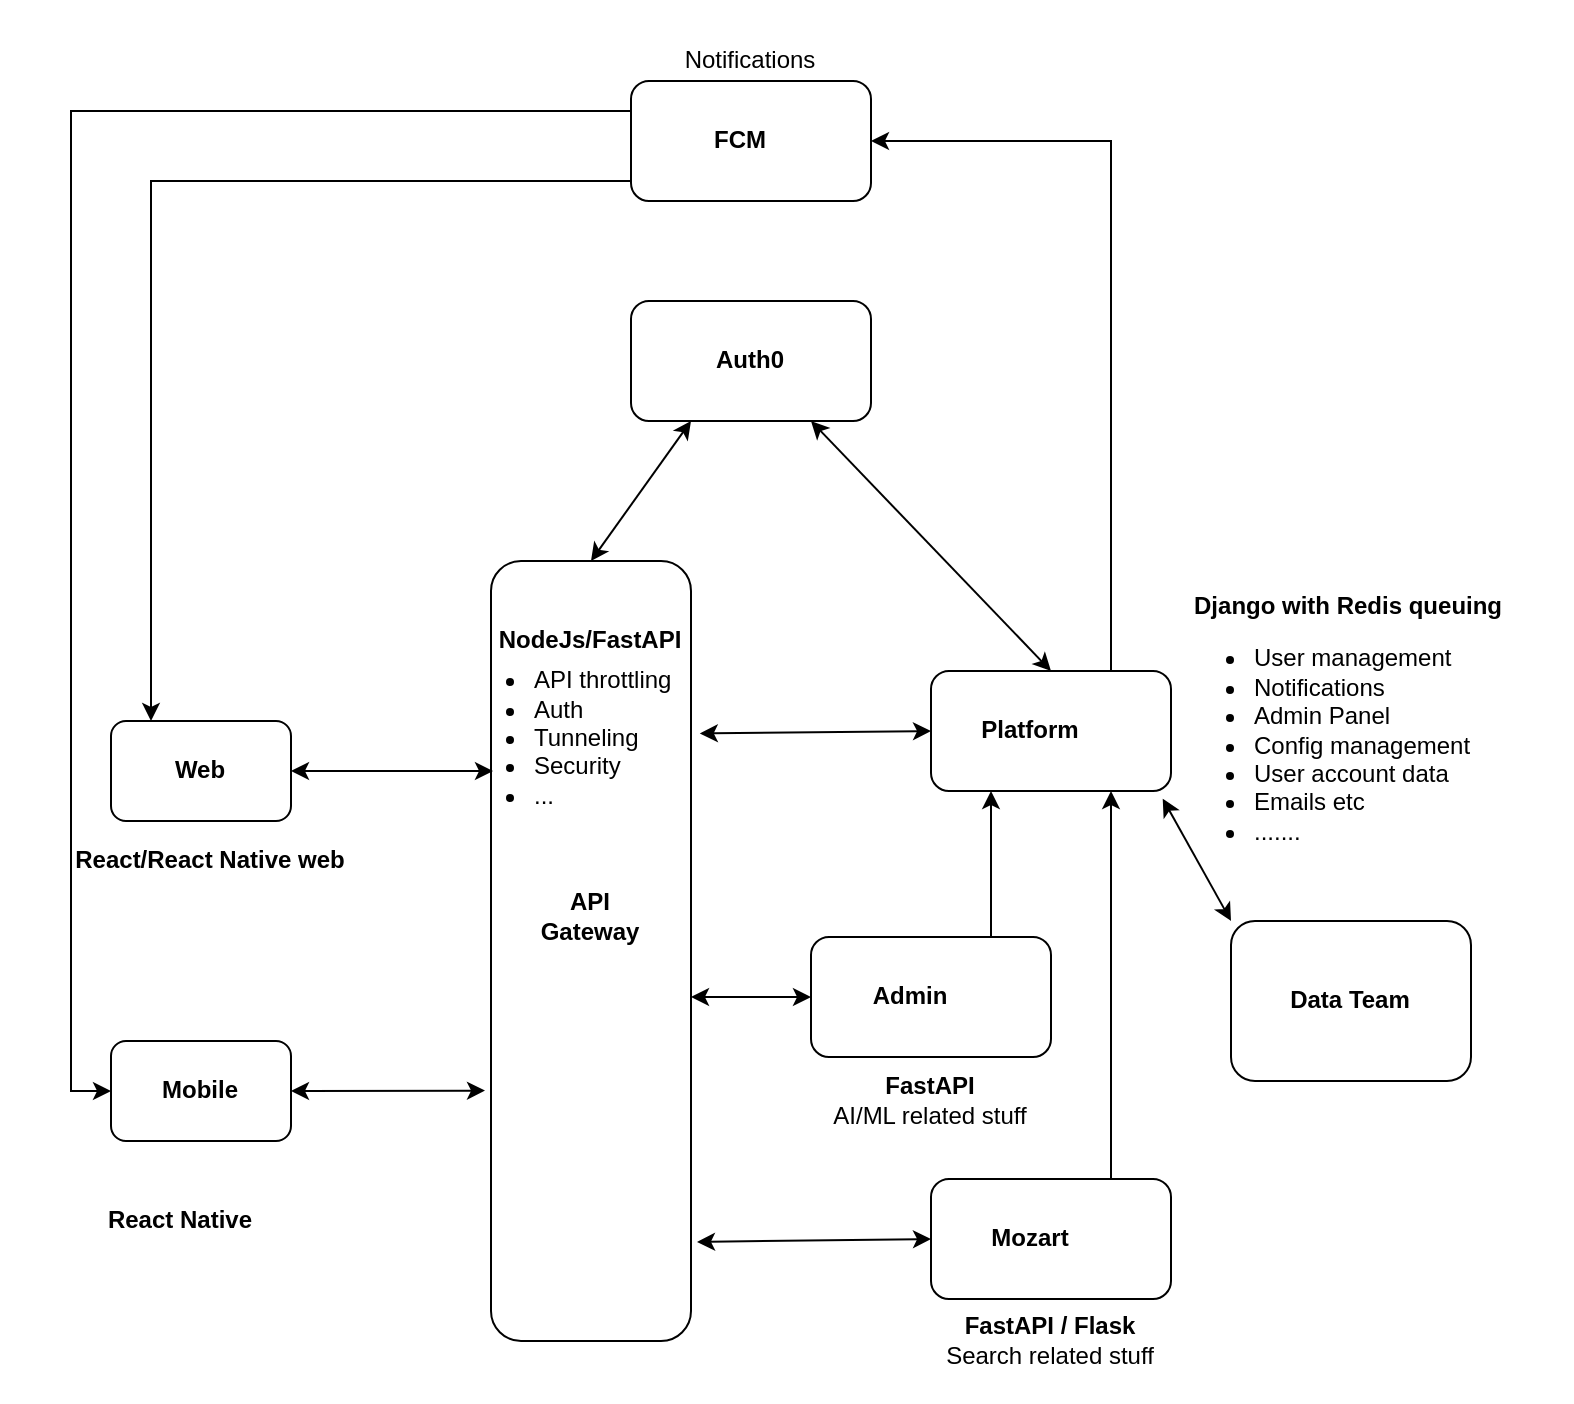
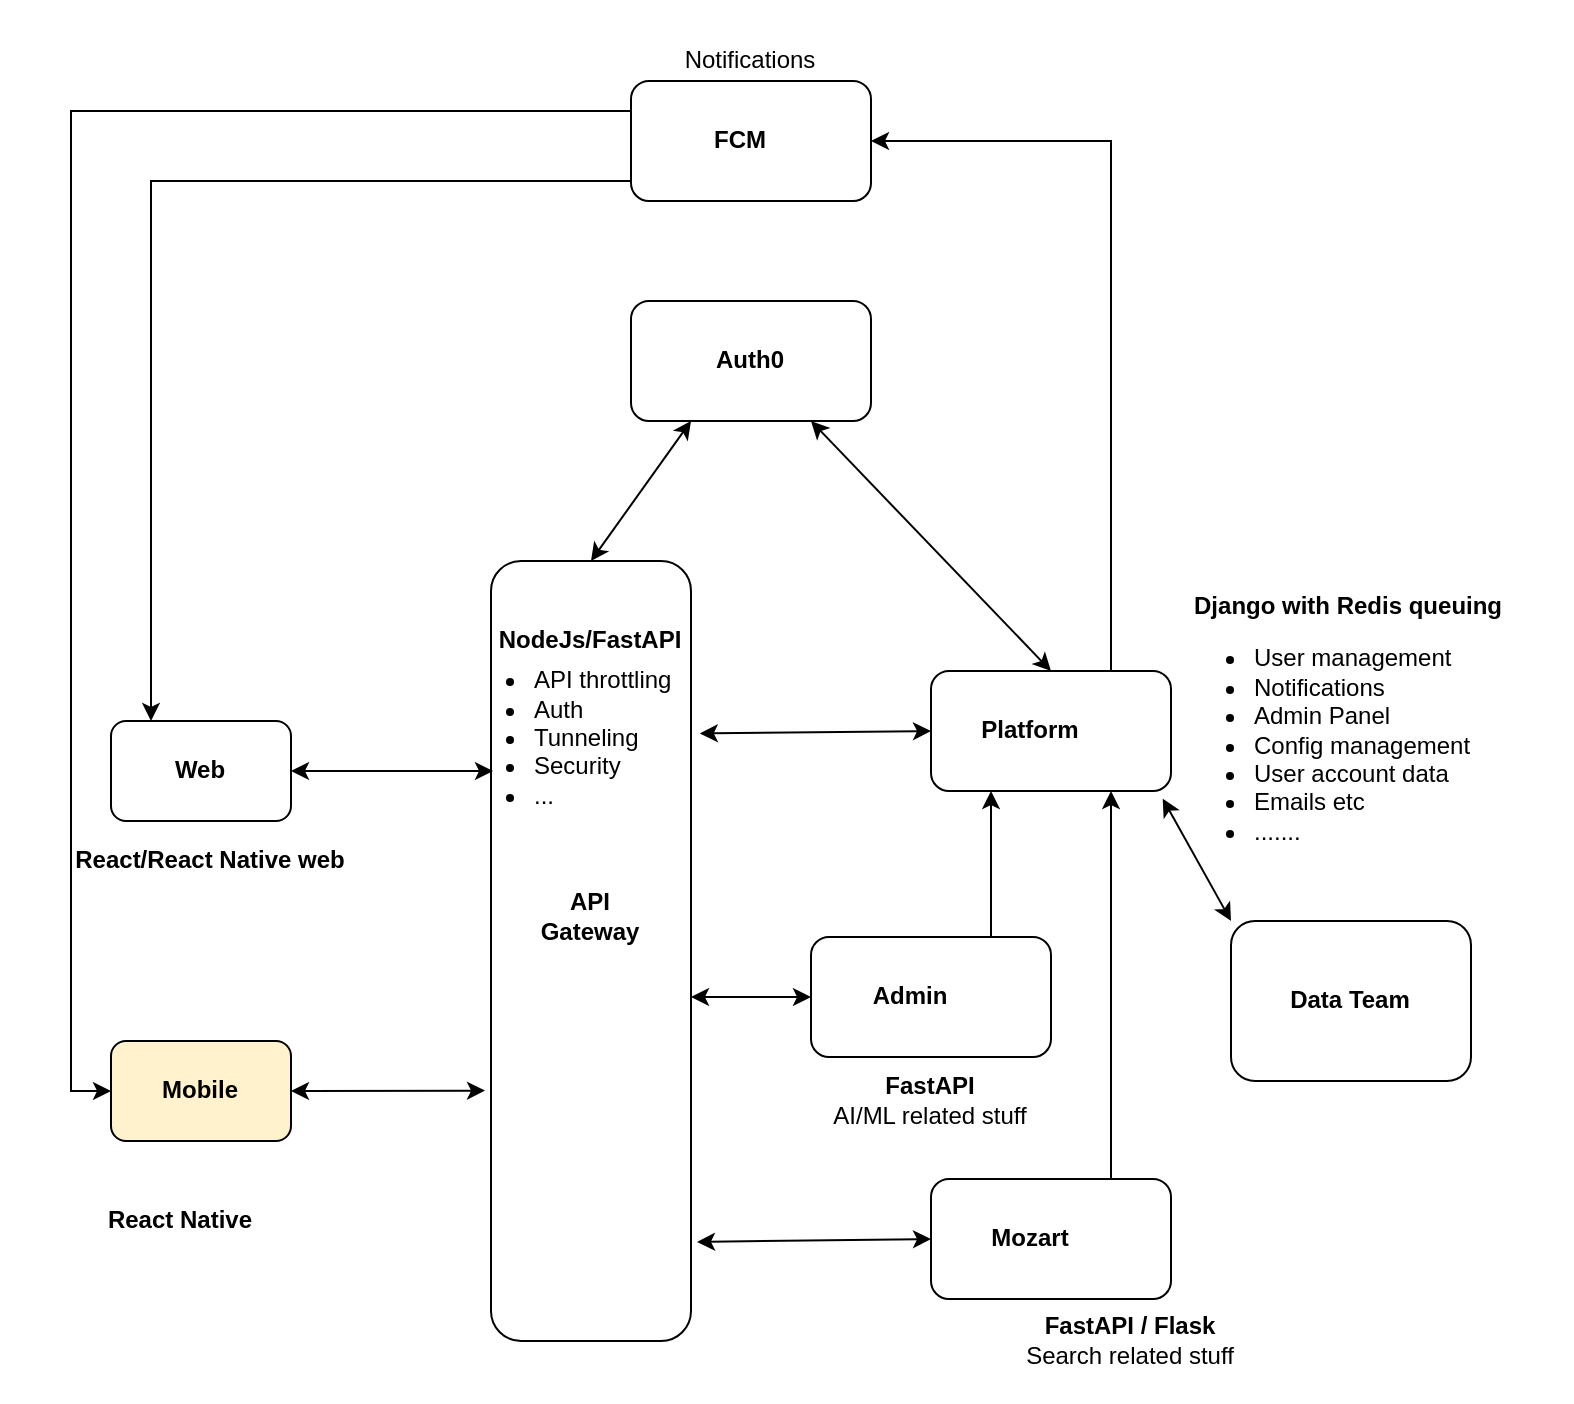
(201, 1091) -> (201, 1091)
(1051, 1341) -> (1131, 1341)
